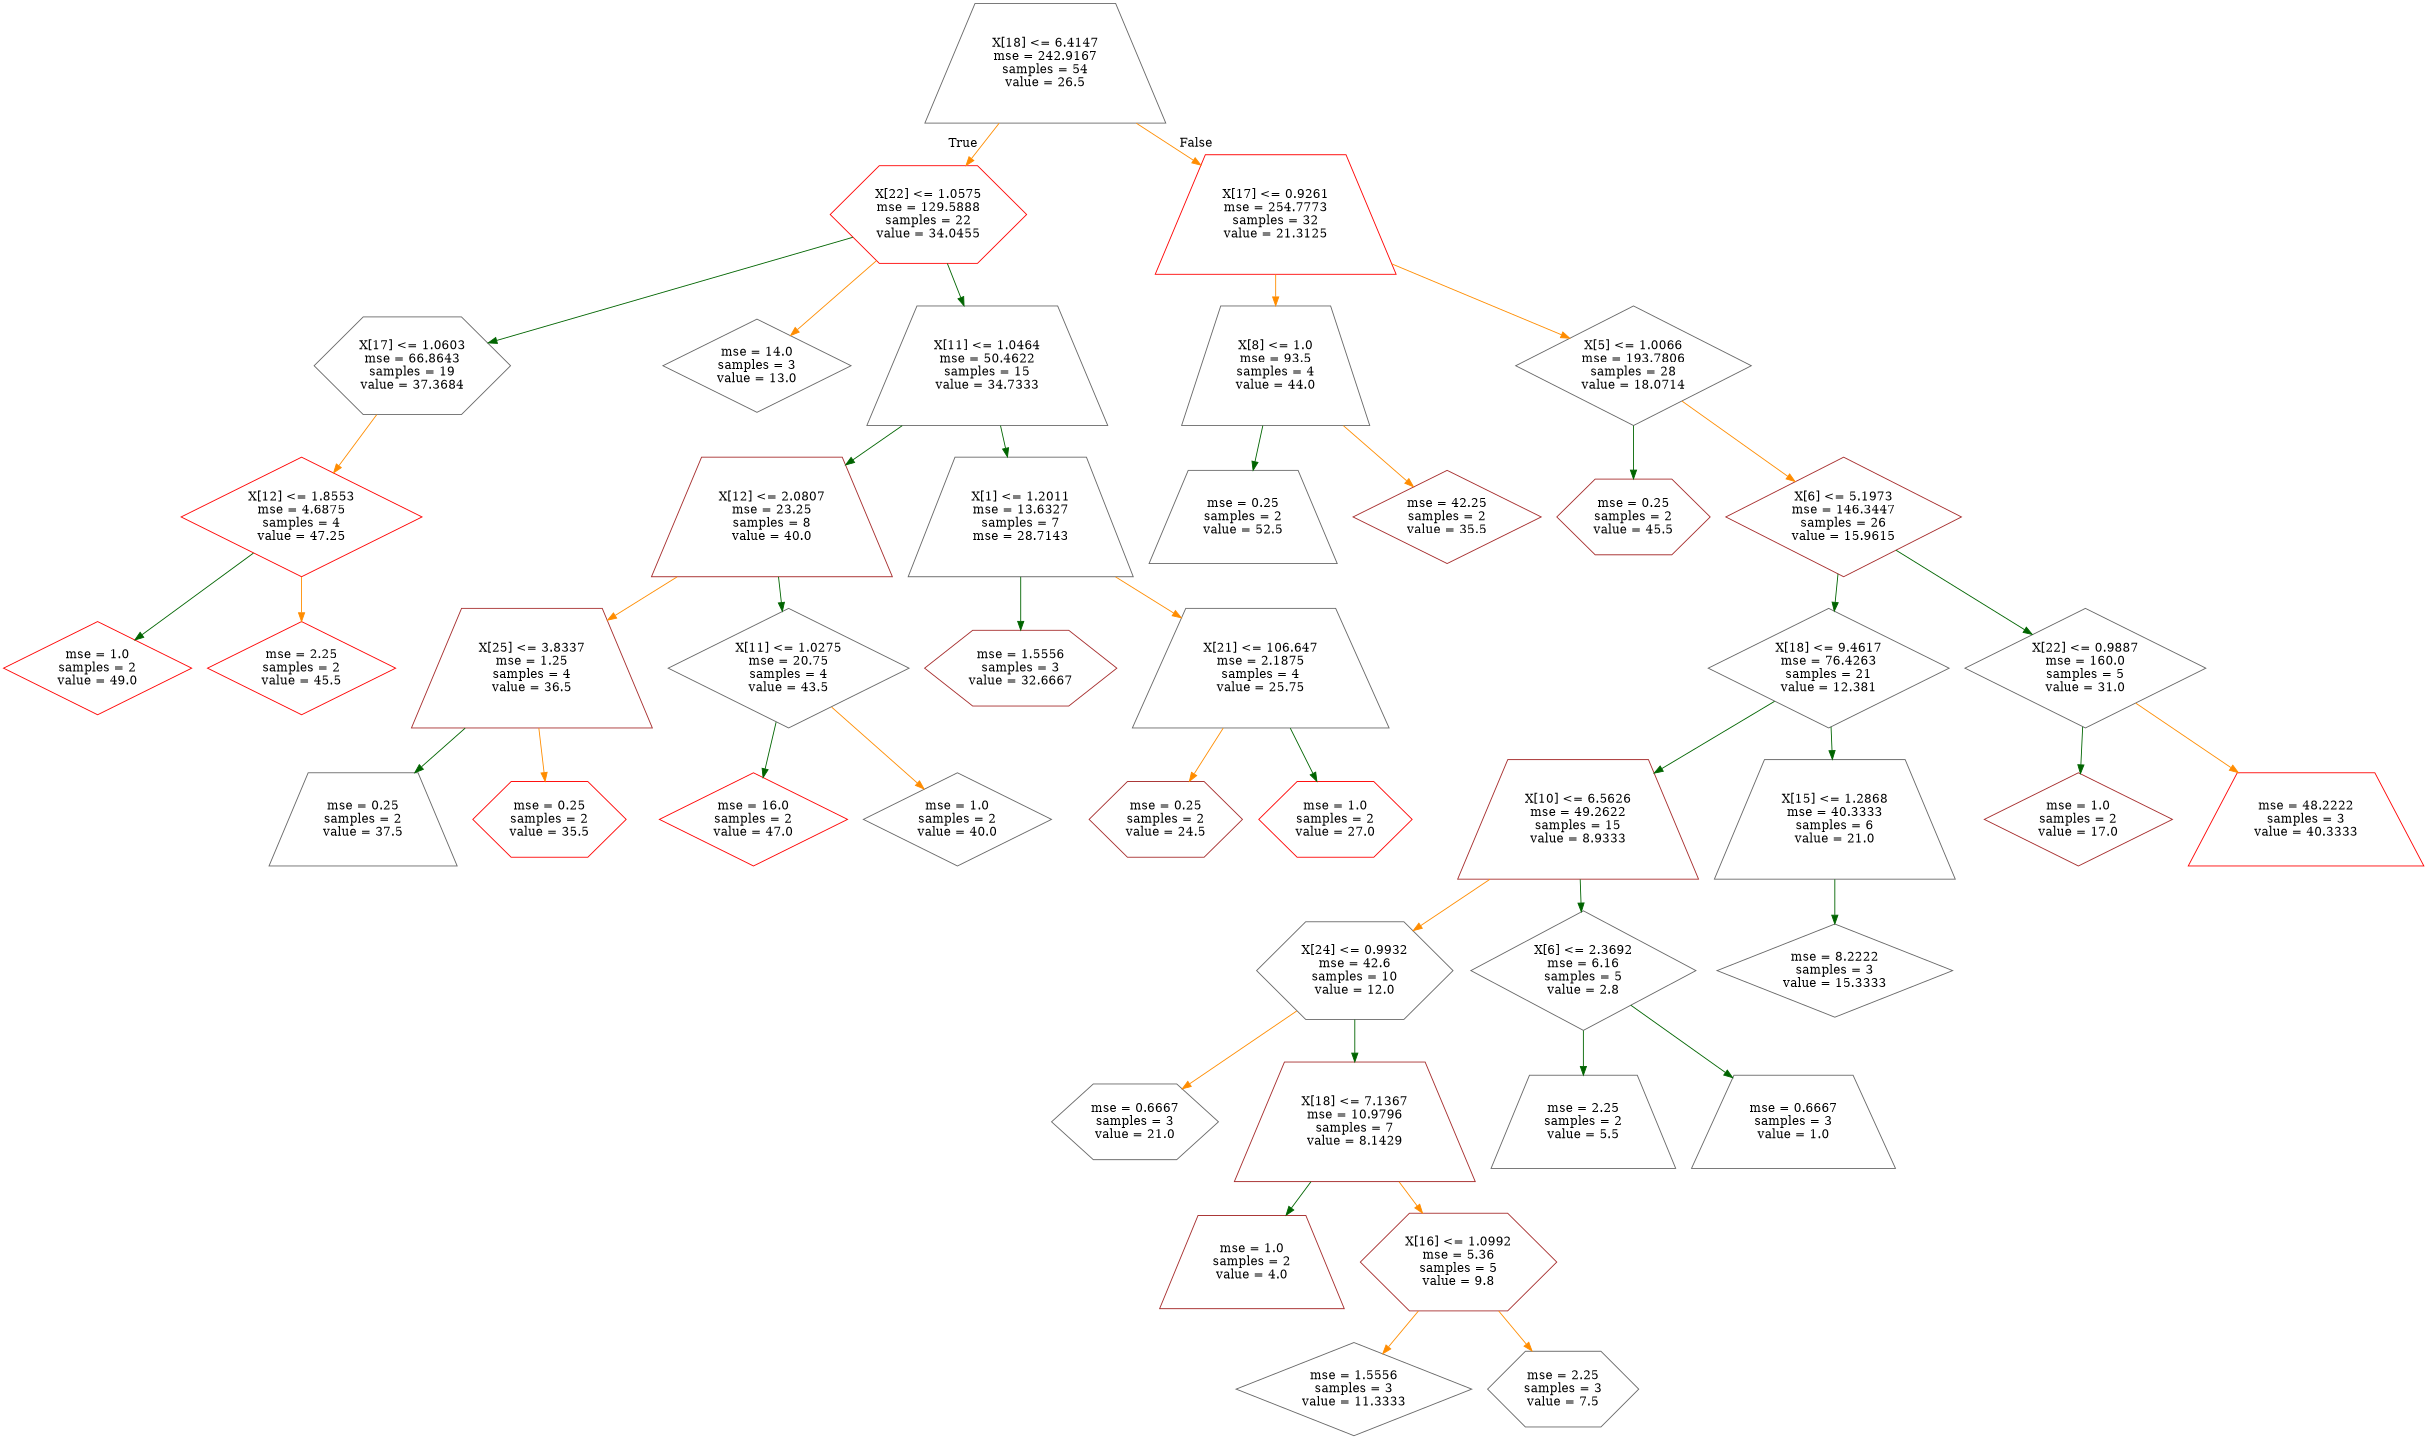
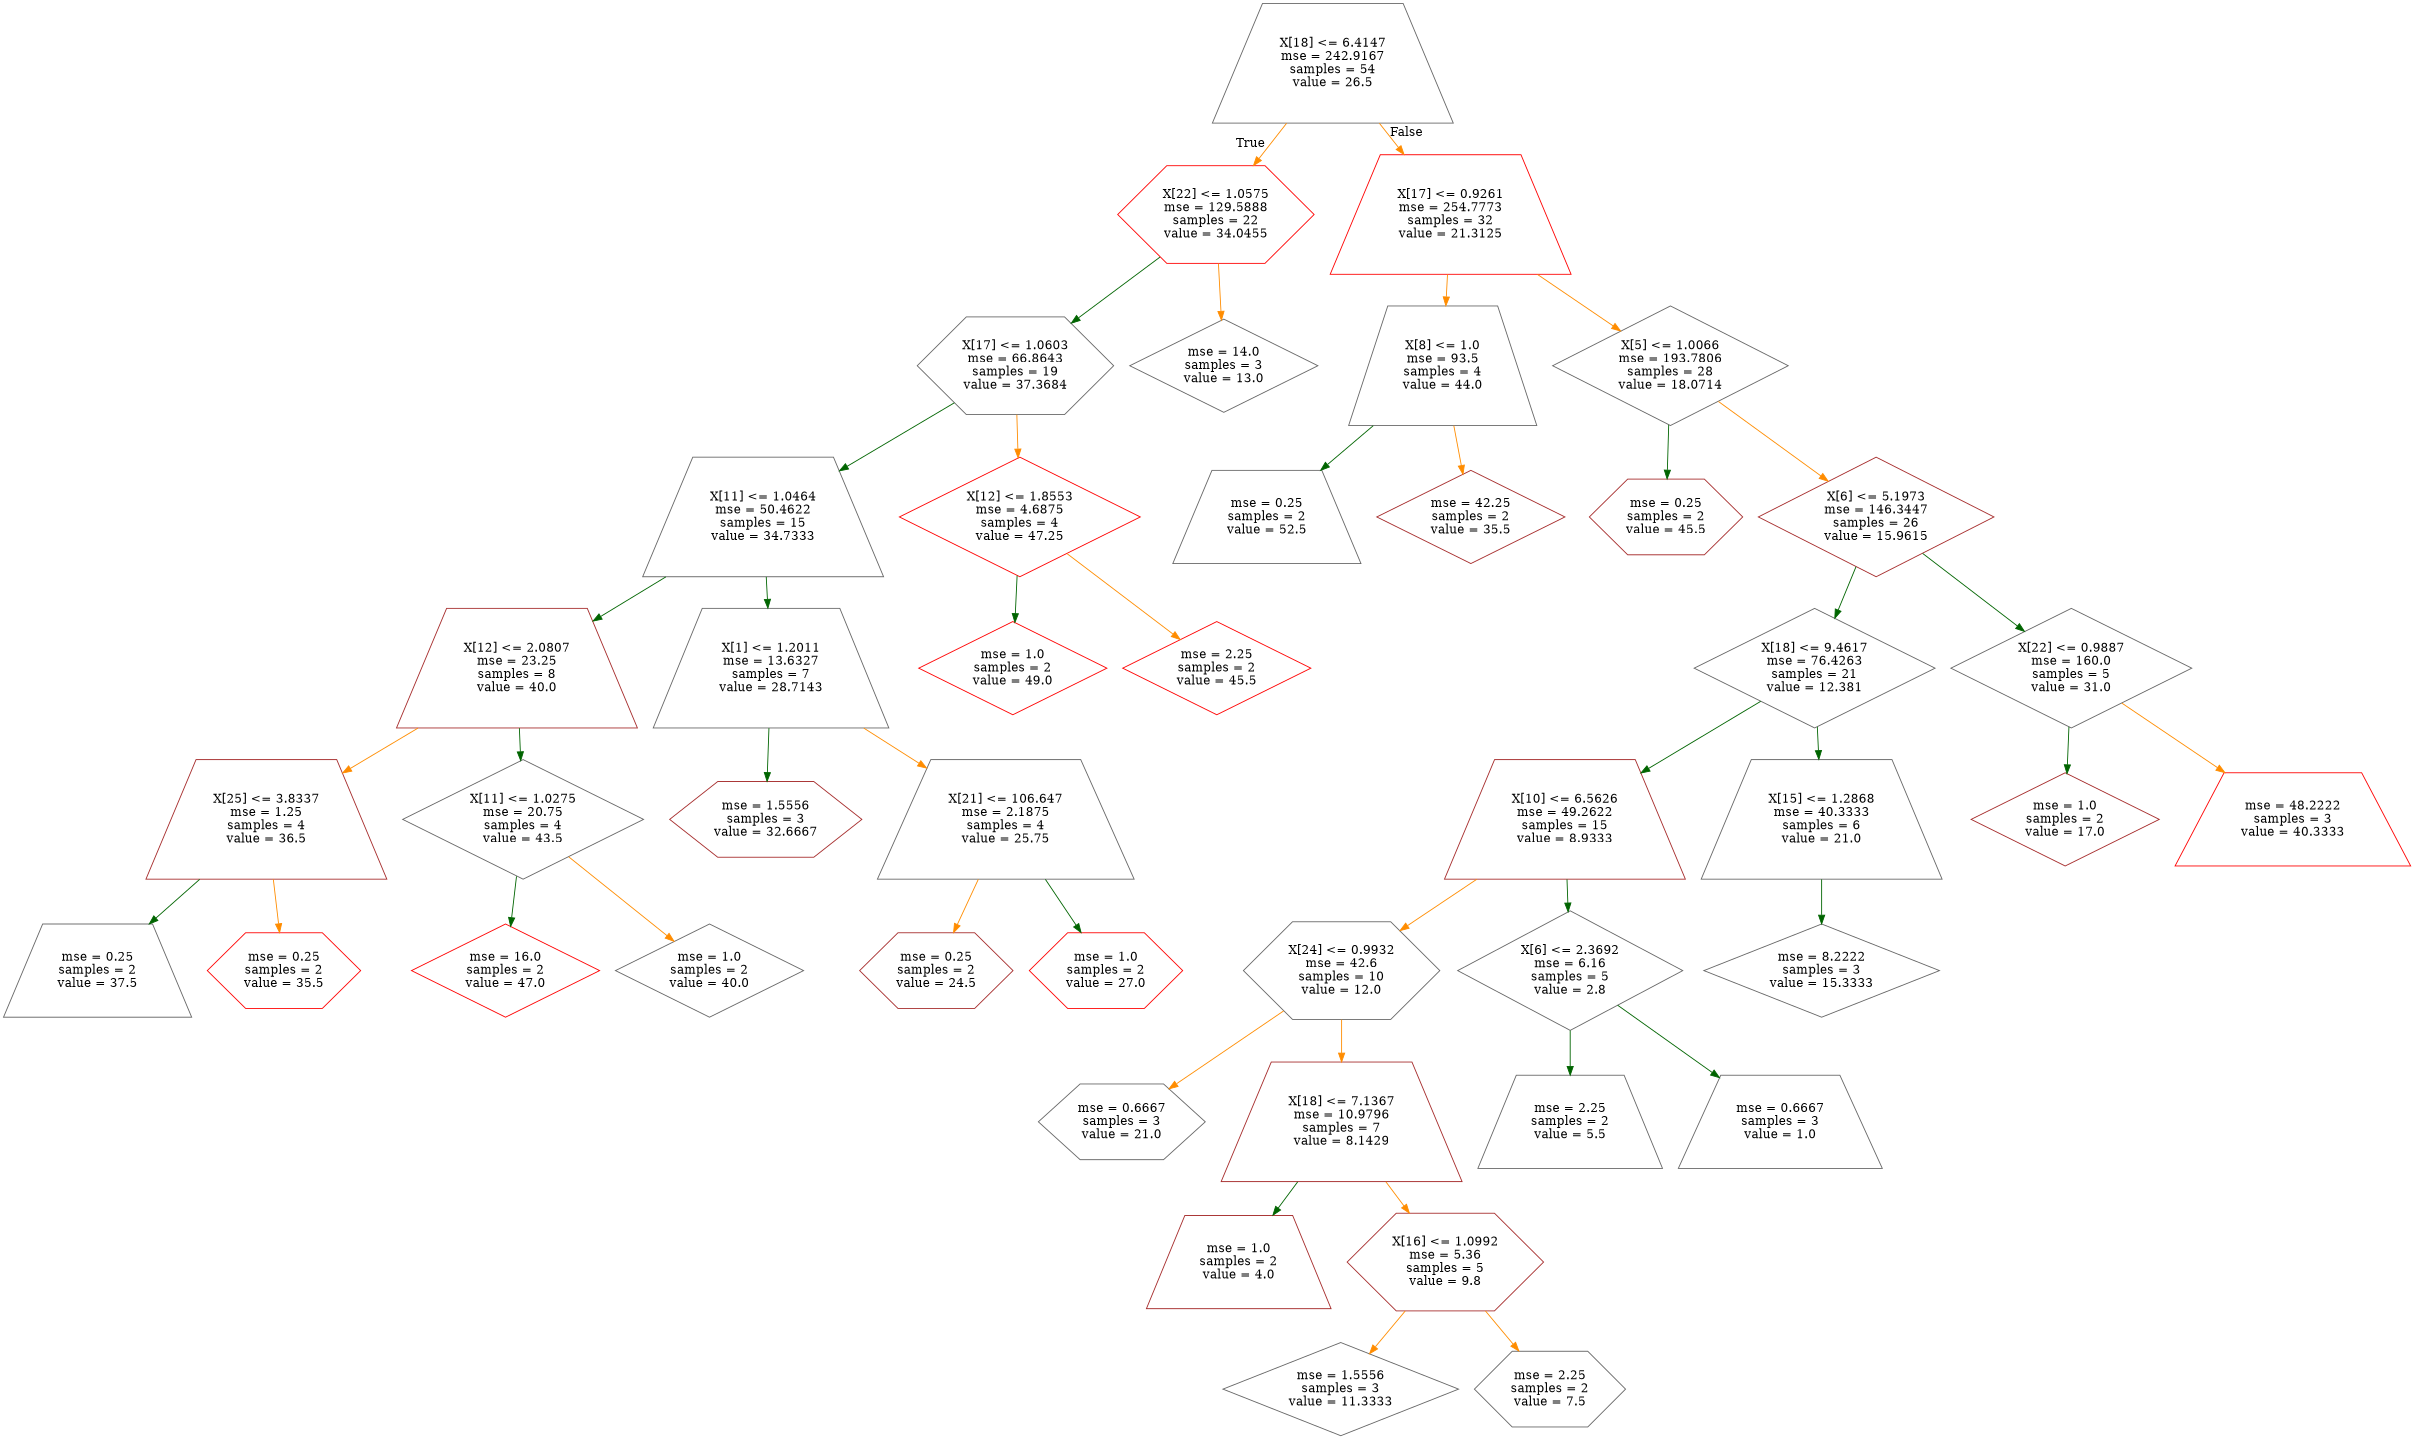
(954, 280) -> (901, 435)
(1021, 517) -> (771, 668)
(1355, 1036) -> (1342, 1036)
(1563, 1389) -> (1550, 1389)
